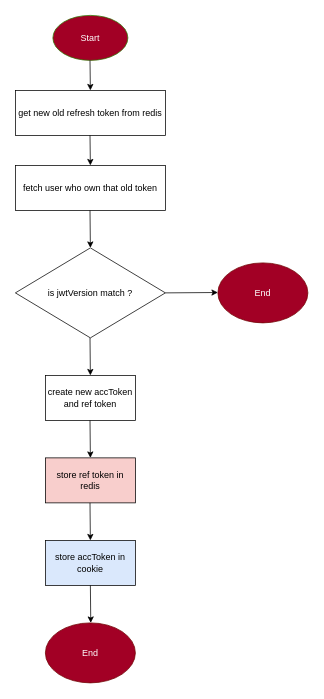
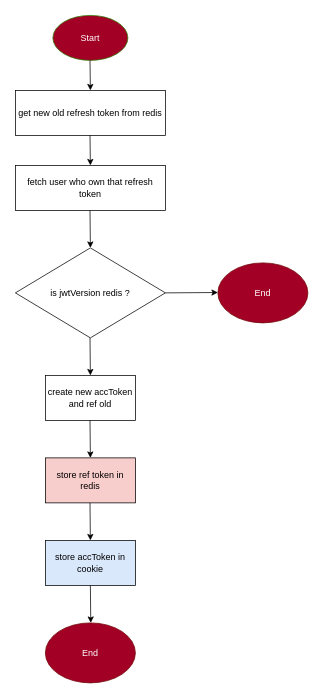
(90, 188) -> (90, 188)
(90, 293) -> (90, 293)
(90, 398) -> (90, 398)
